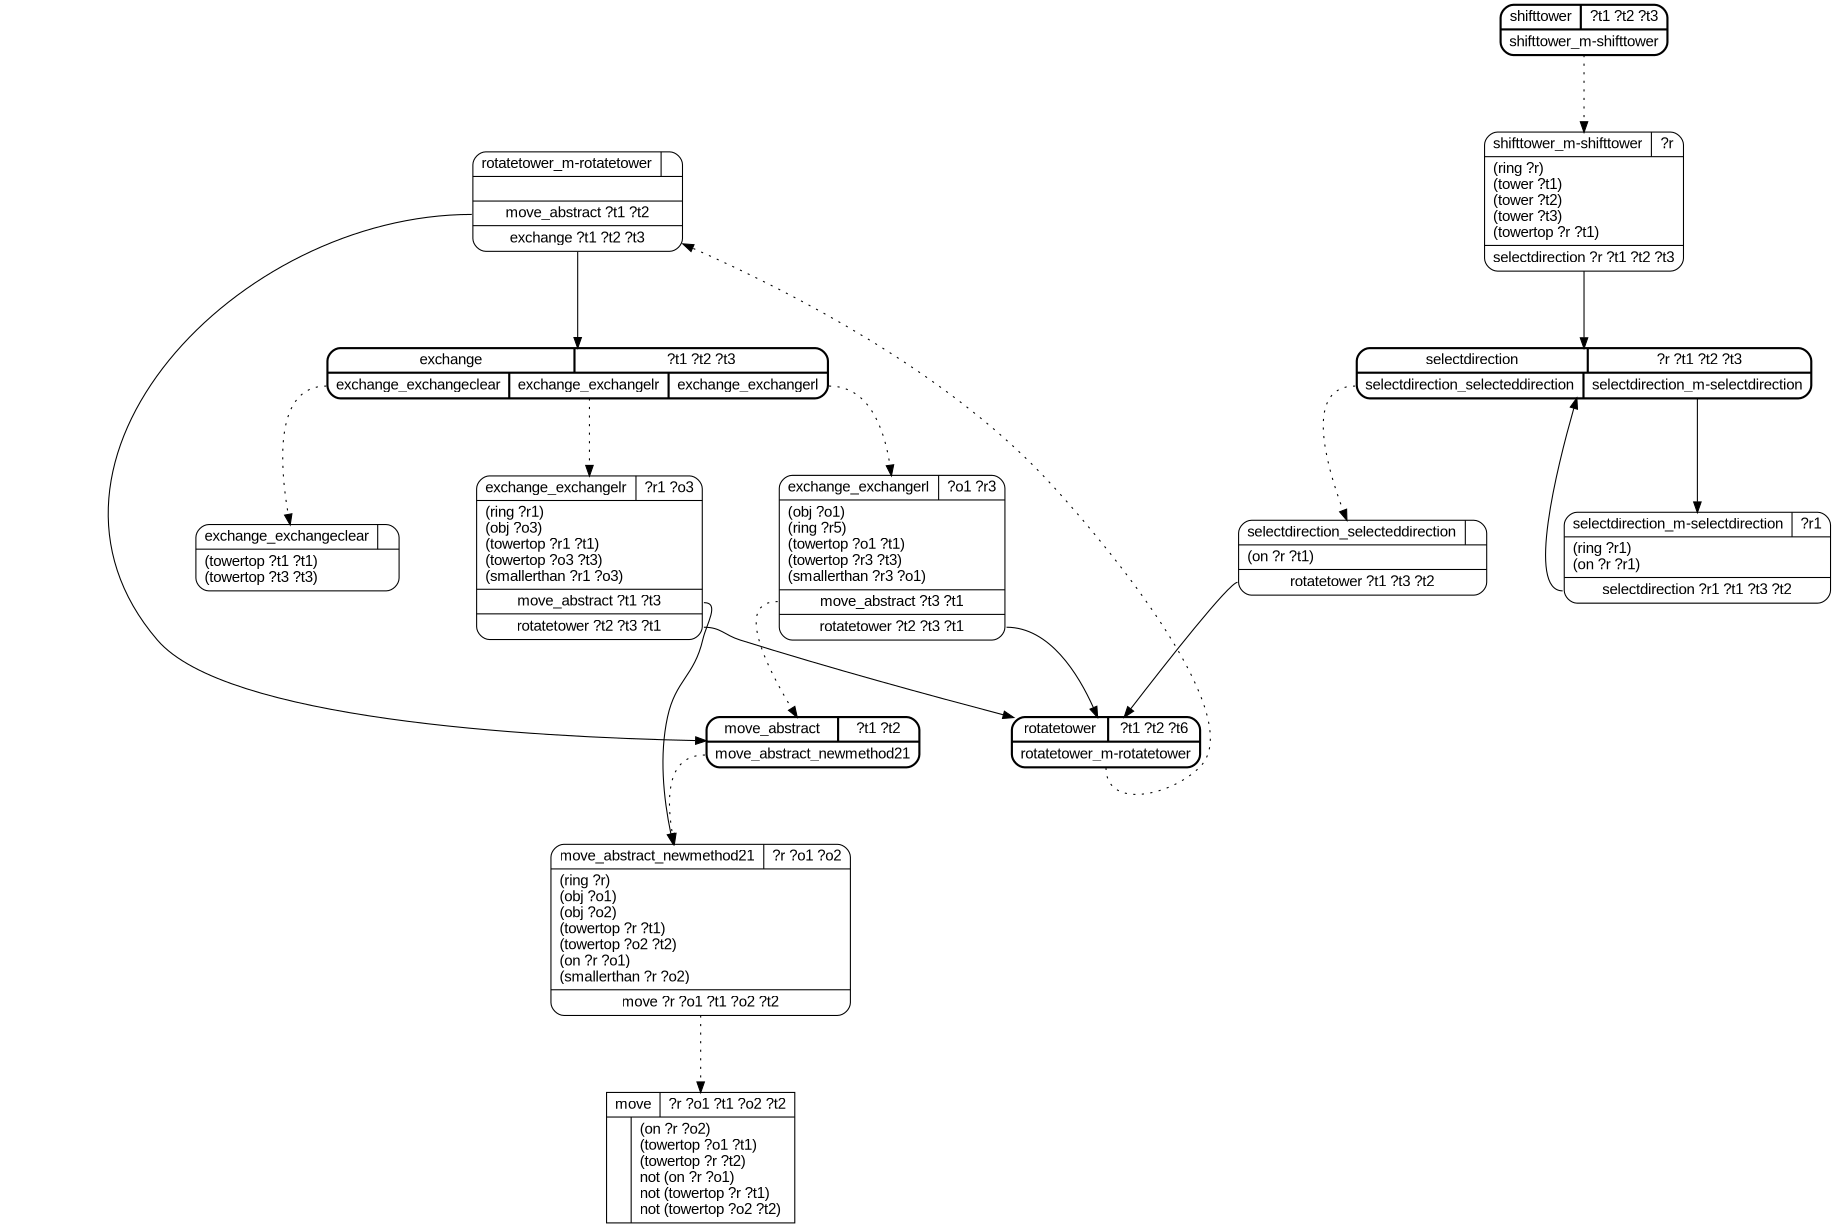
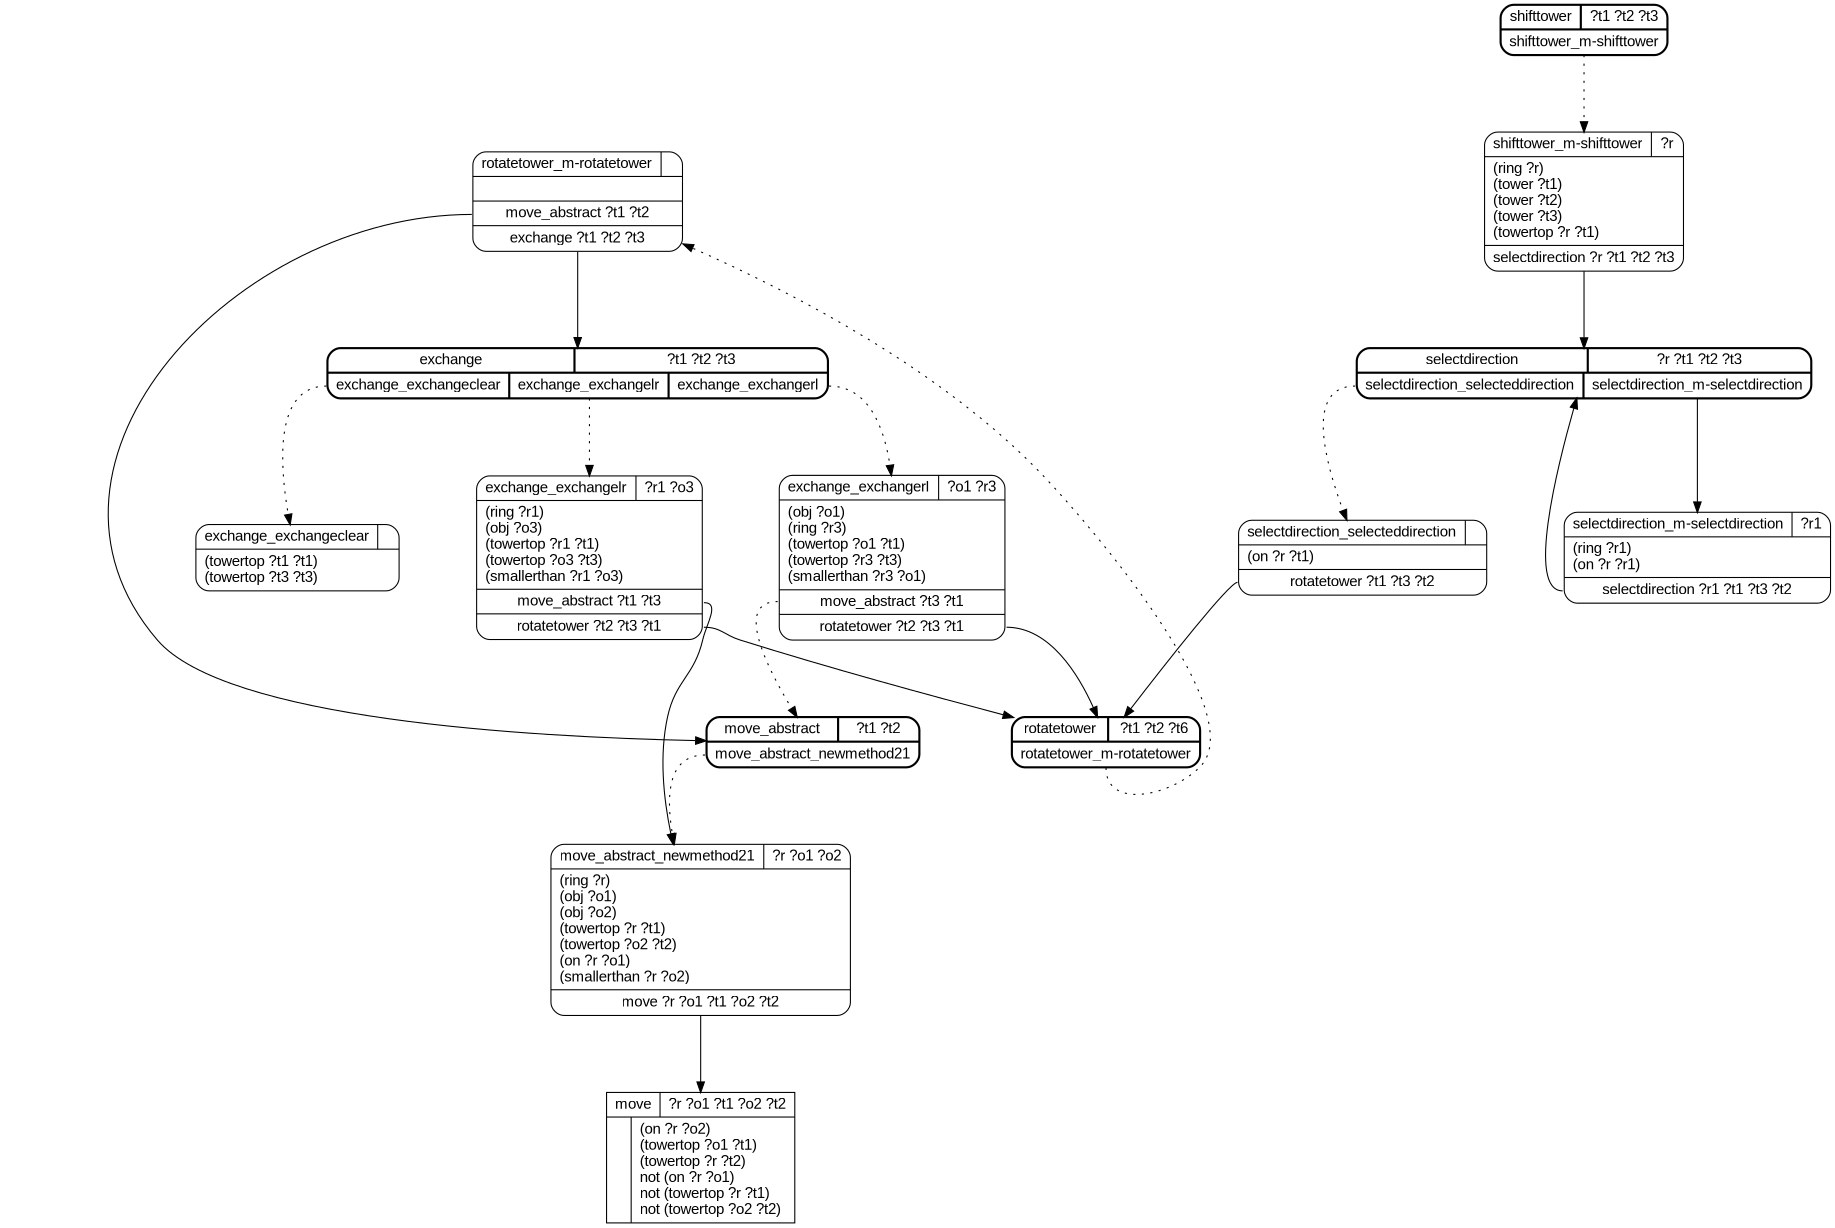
(817, 528) -> (817, 528)
(701, 1049) -> (701, 1049)
